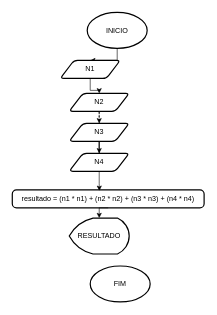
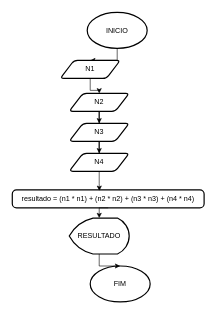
(99, 119) -> (99, 119)
none -> (99, 261)
